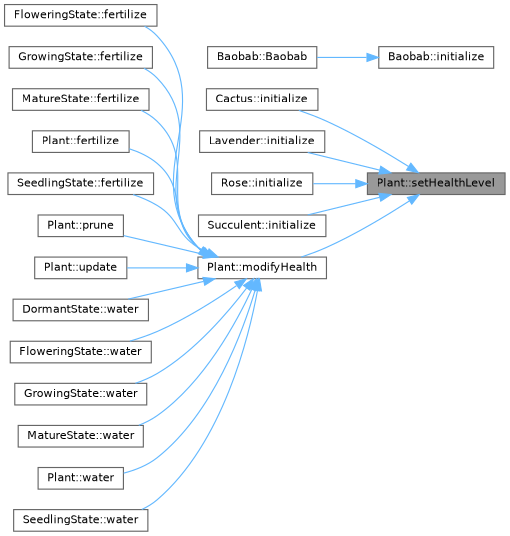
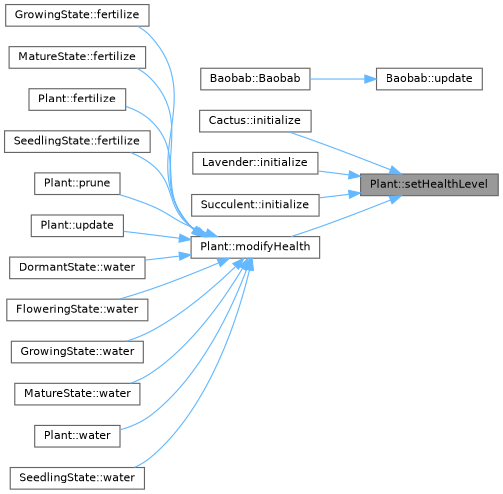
(81, 15) -> none
(436, 57) -> (429, 79)
(262, 184) -> none
